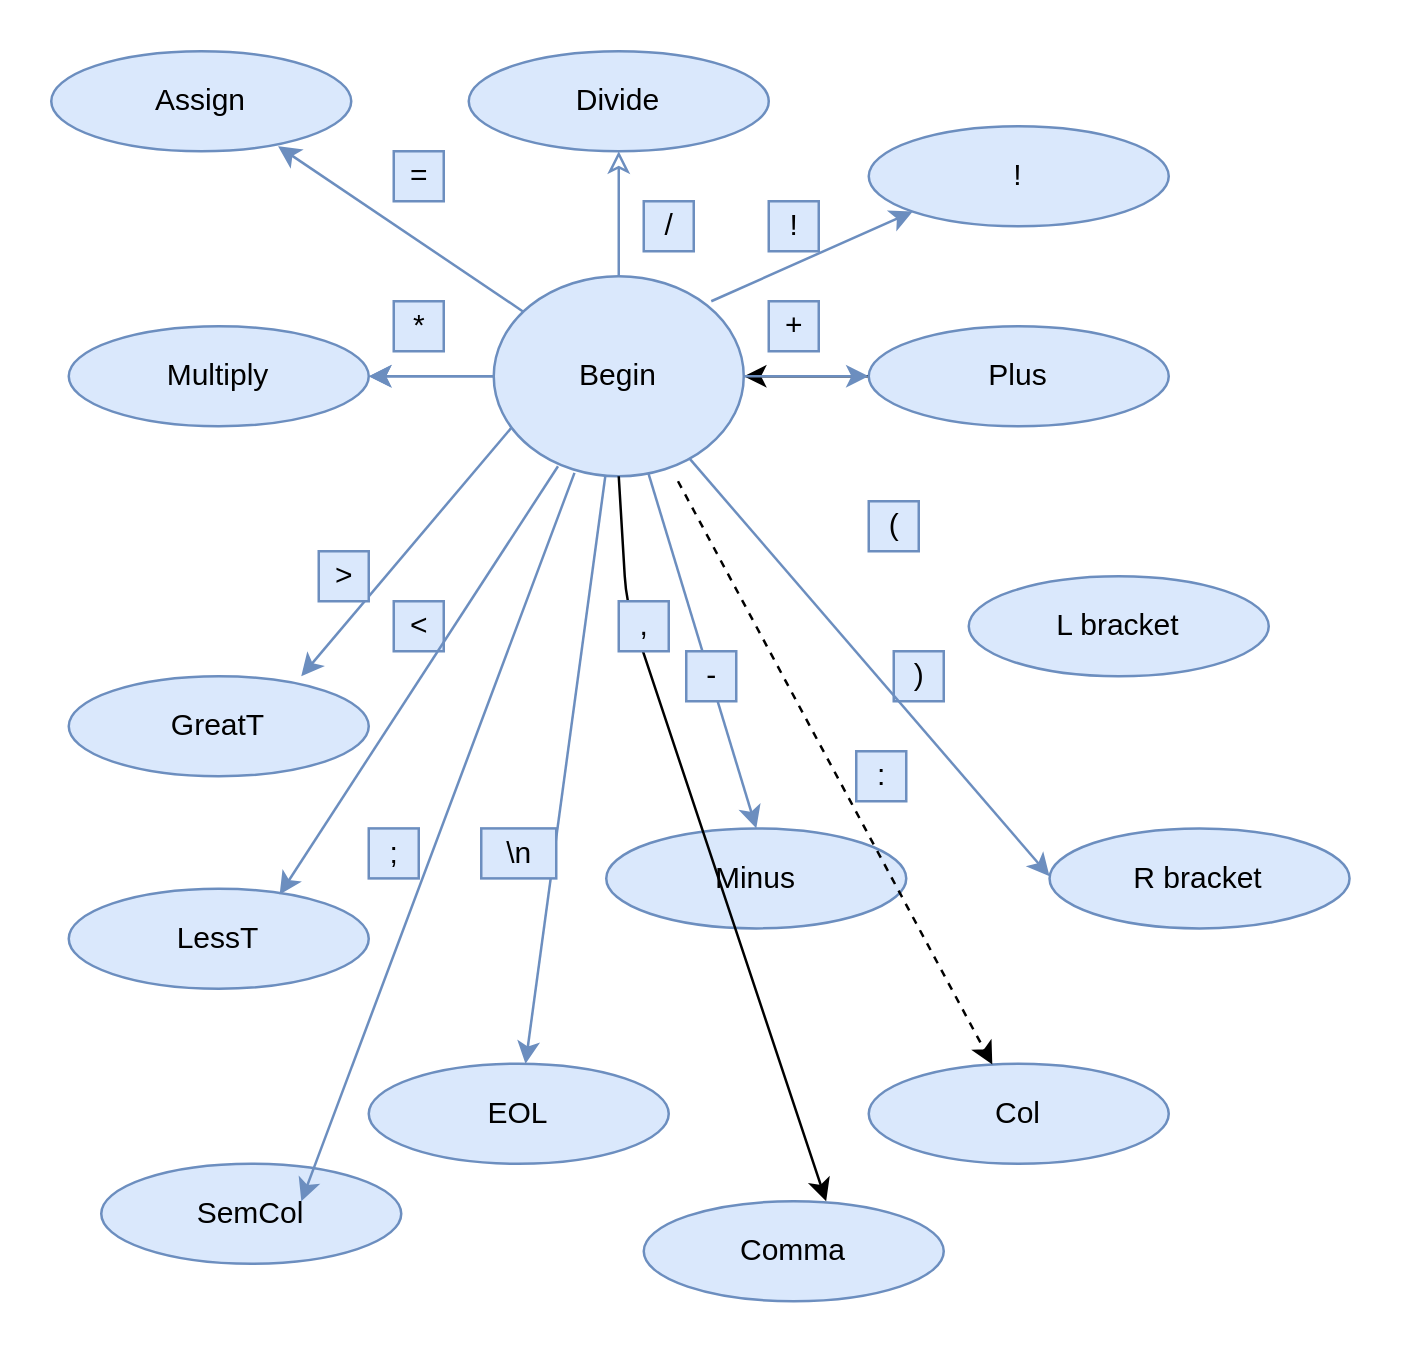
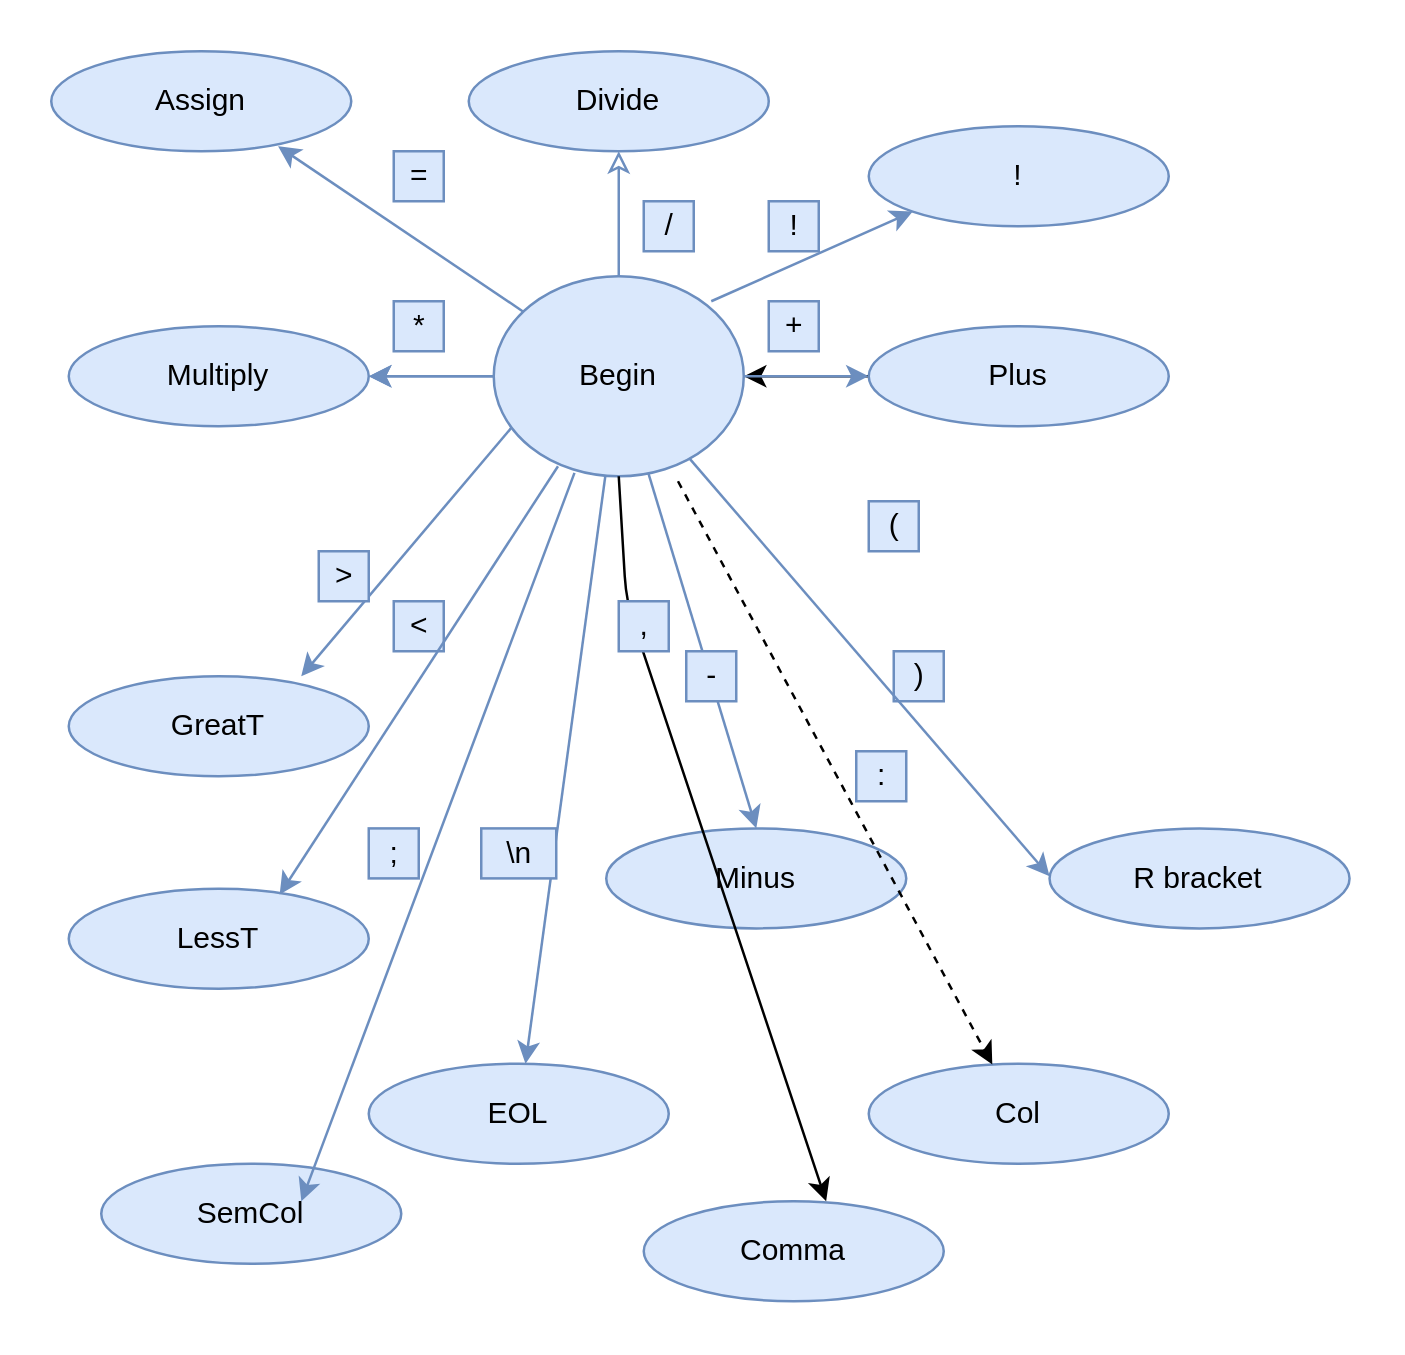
(1119, 626) -> none
